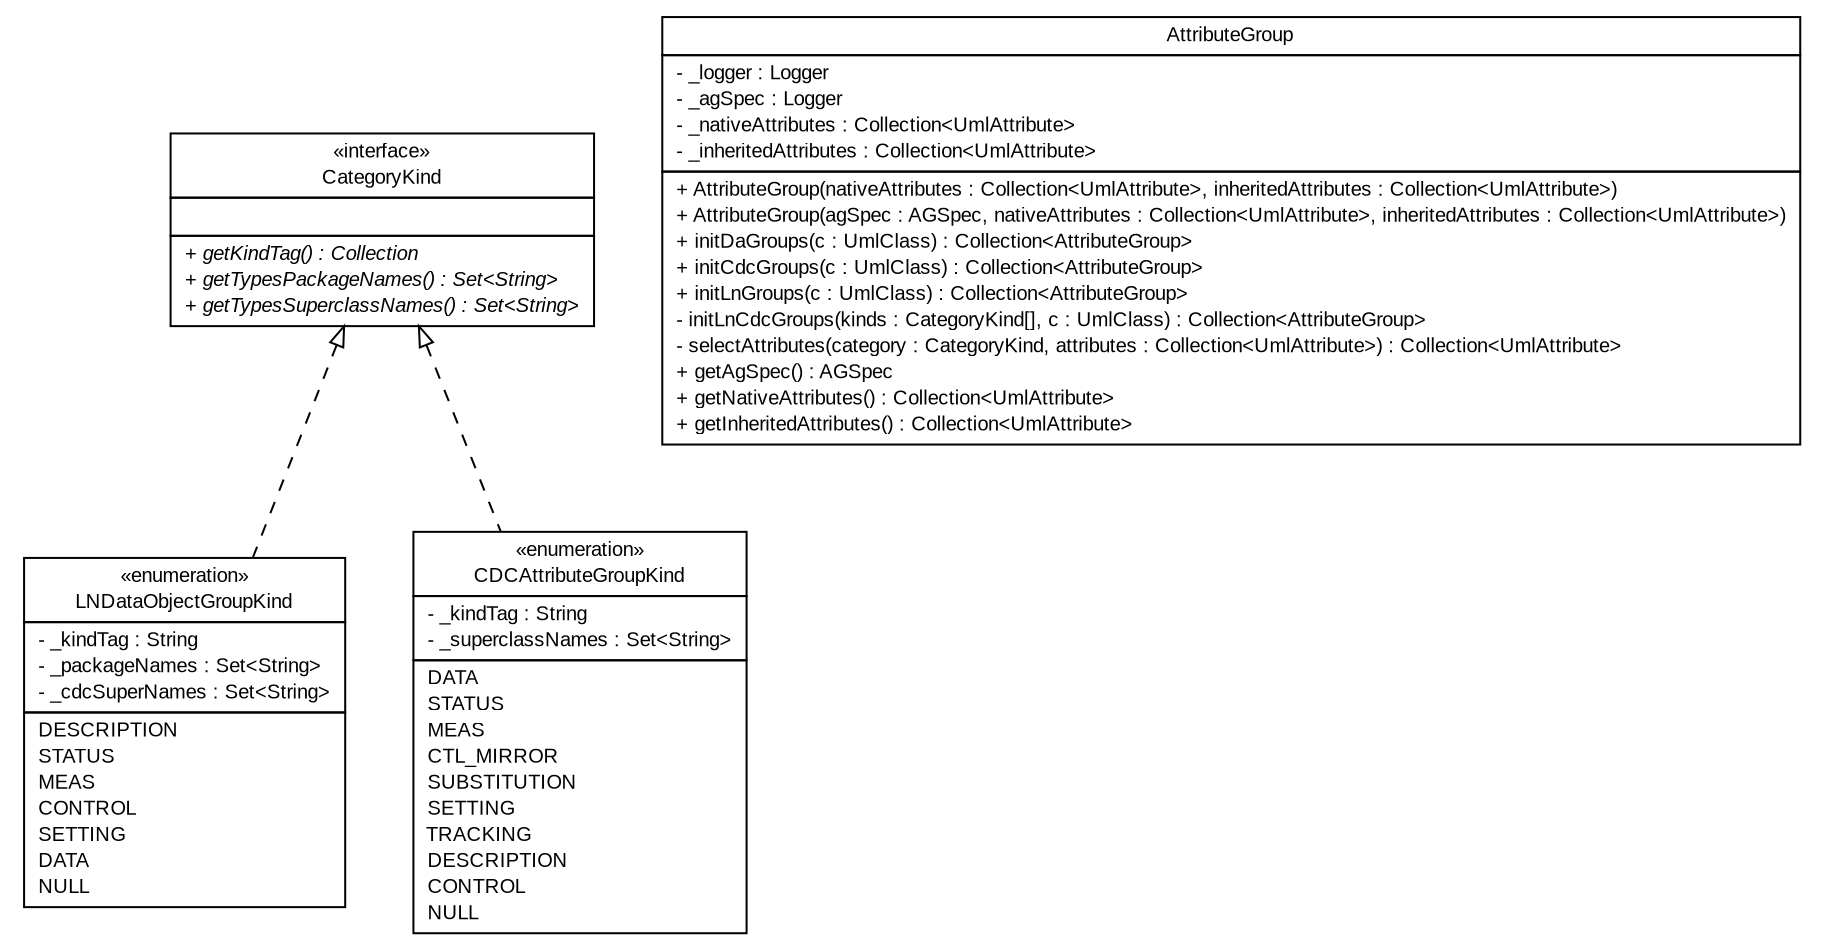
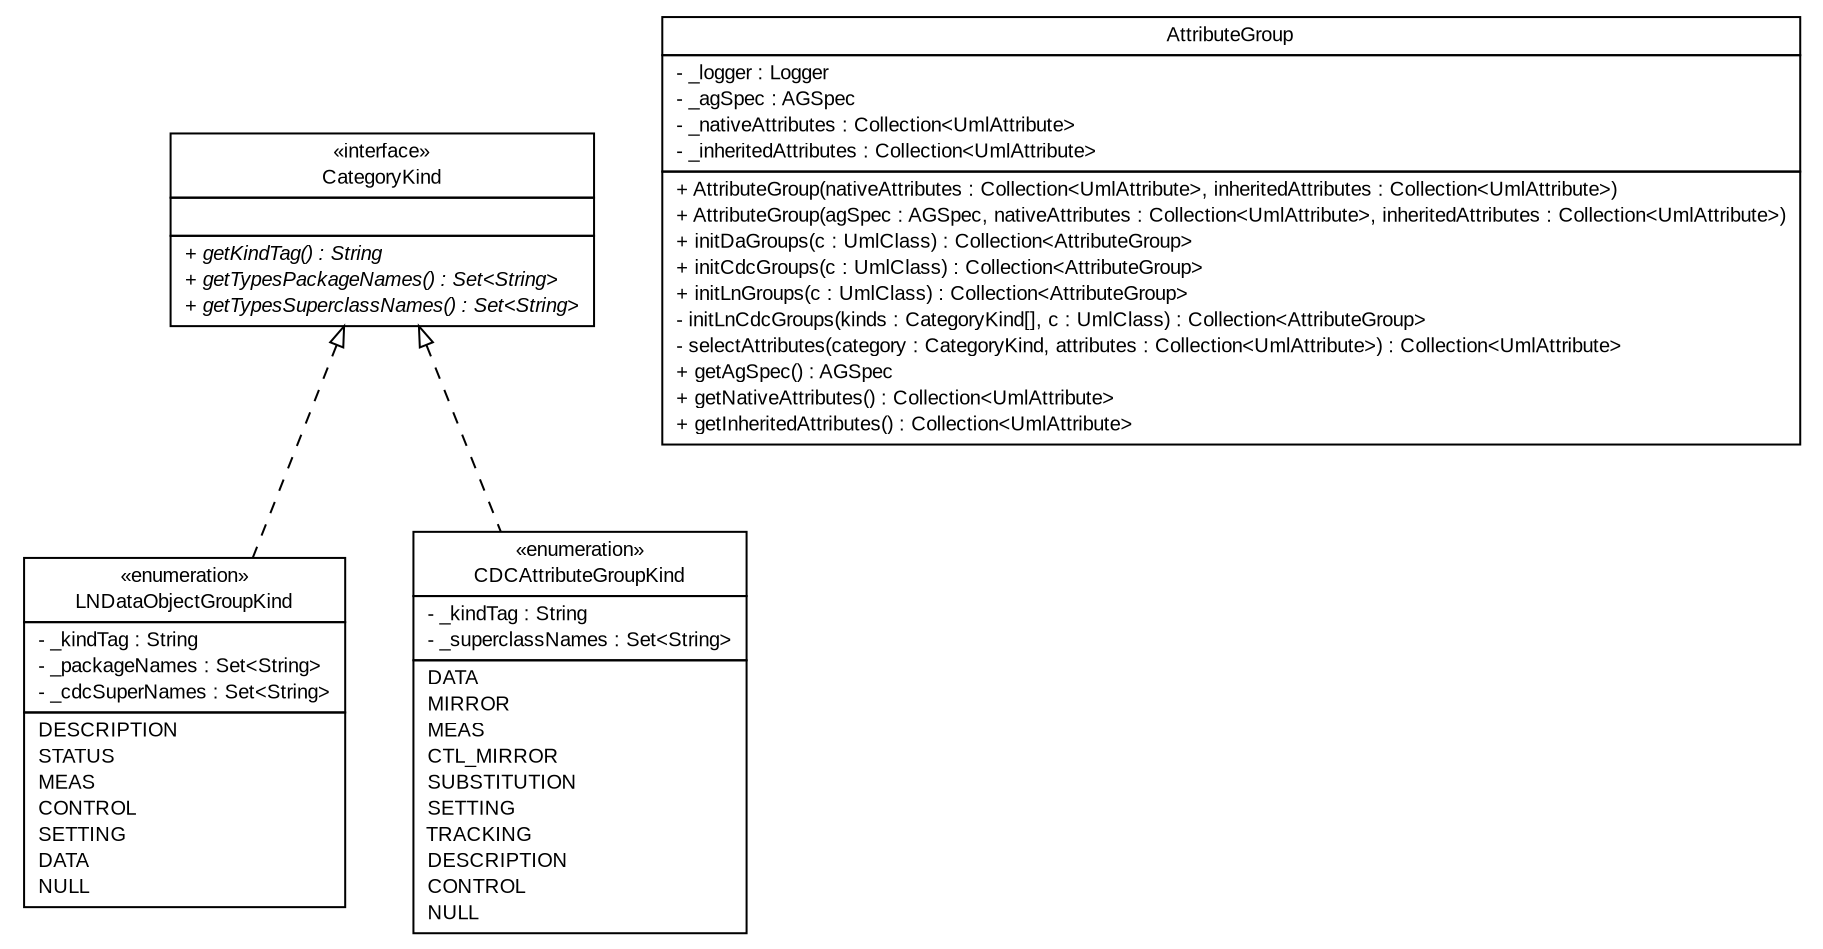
(760, 99) -> (767, 99)
(302, 254) -> (284, 254)
(467, 704) -> (470, 704)
